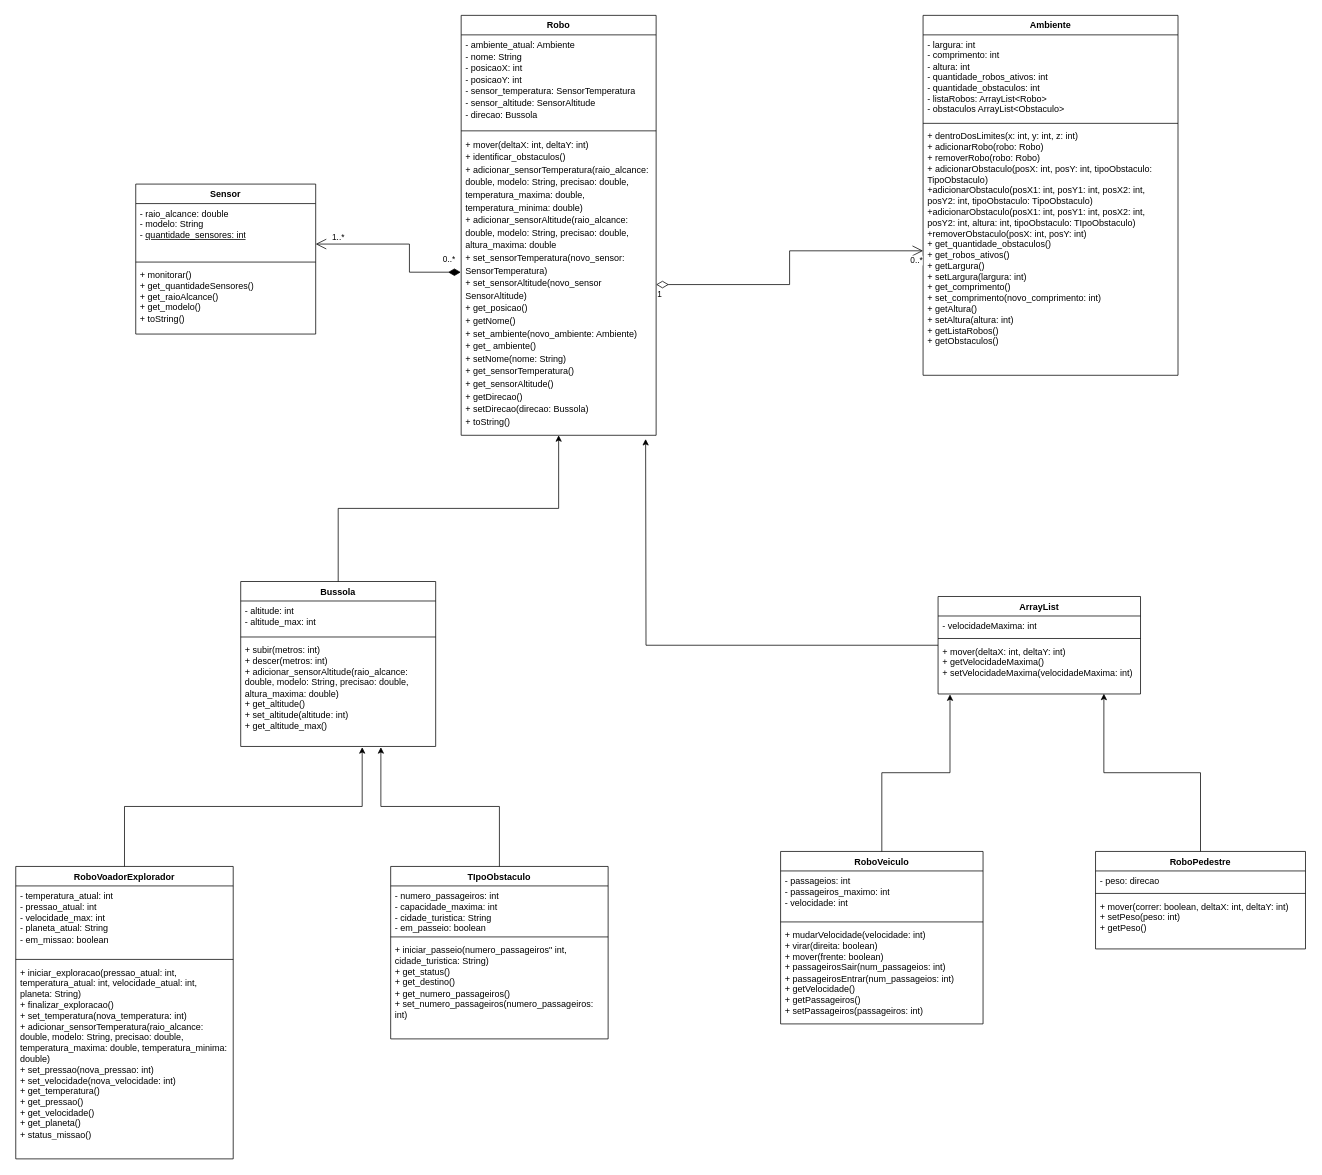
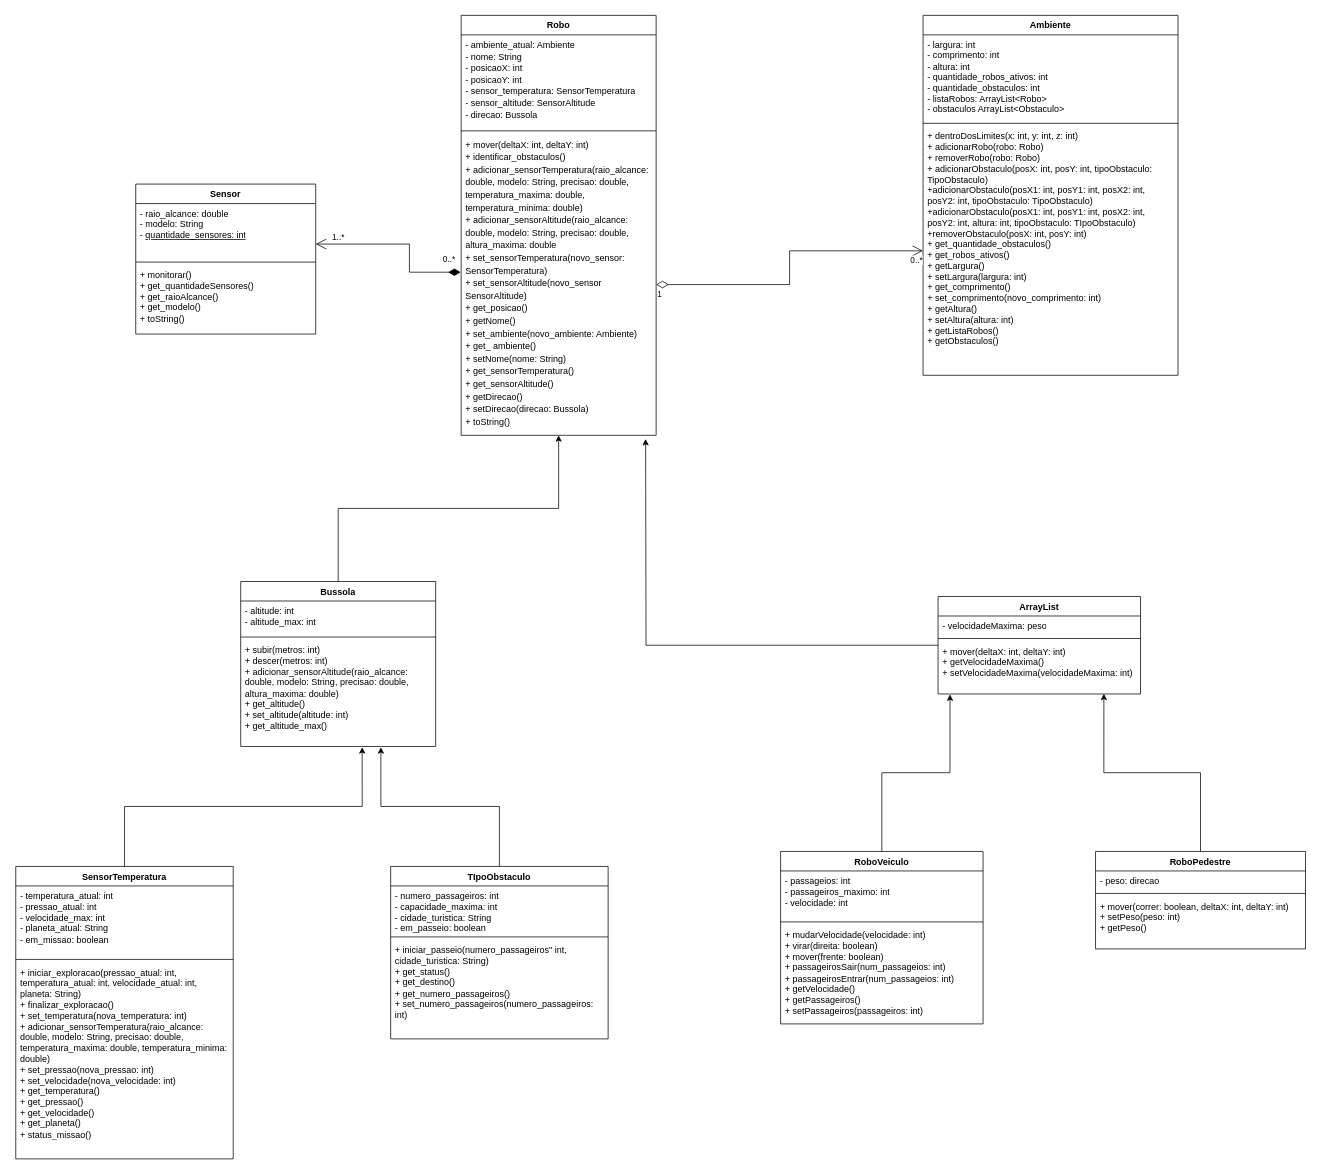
(992, 627) -> (996, 627)
(124, 877) -> (124, 877)
